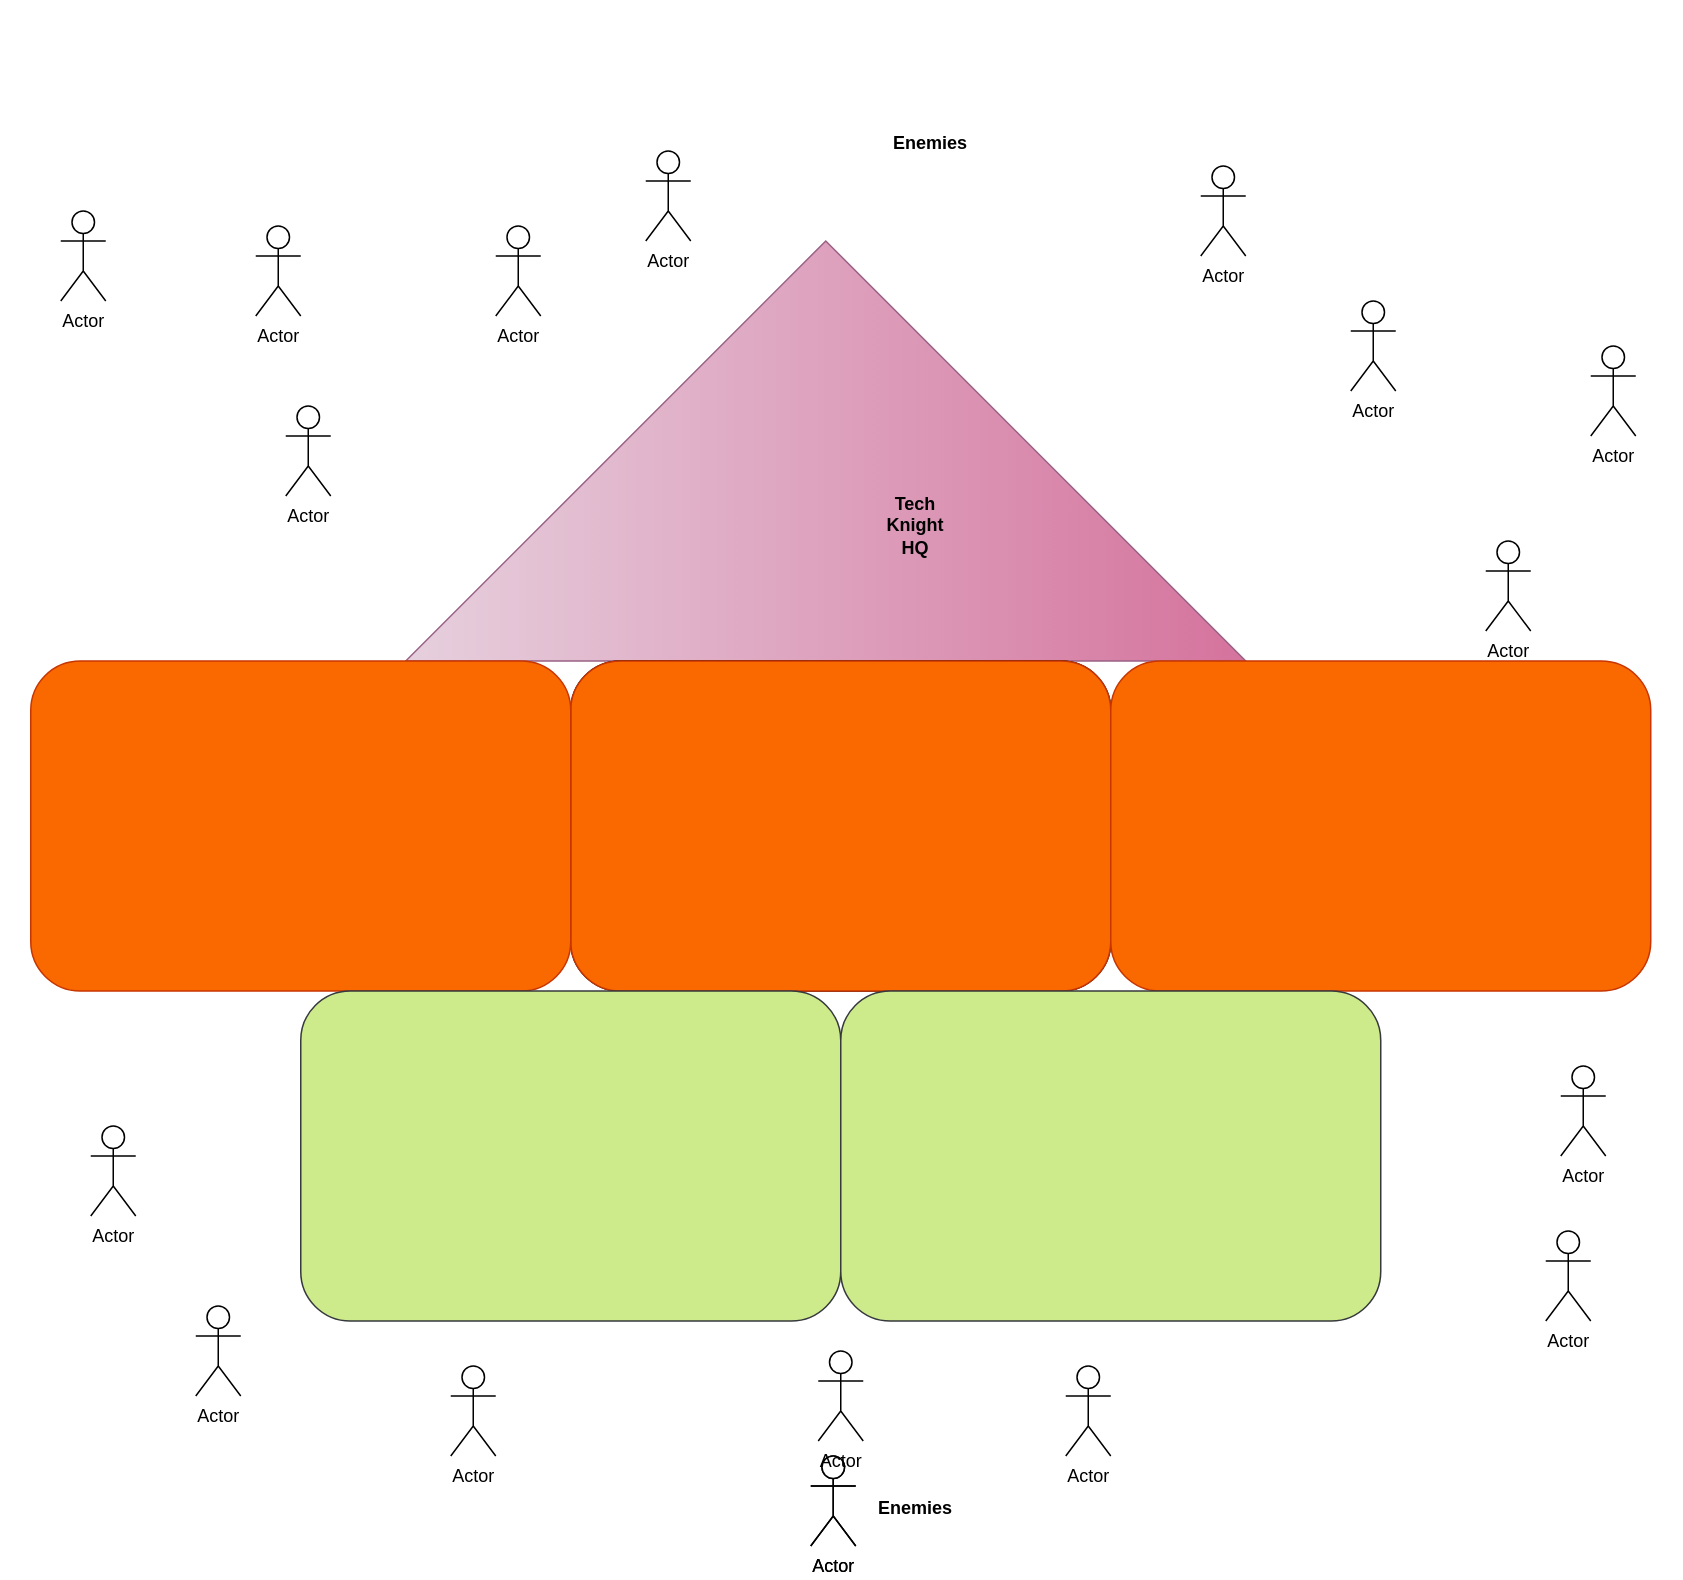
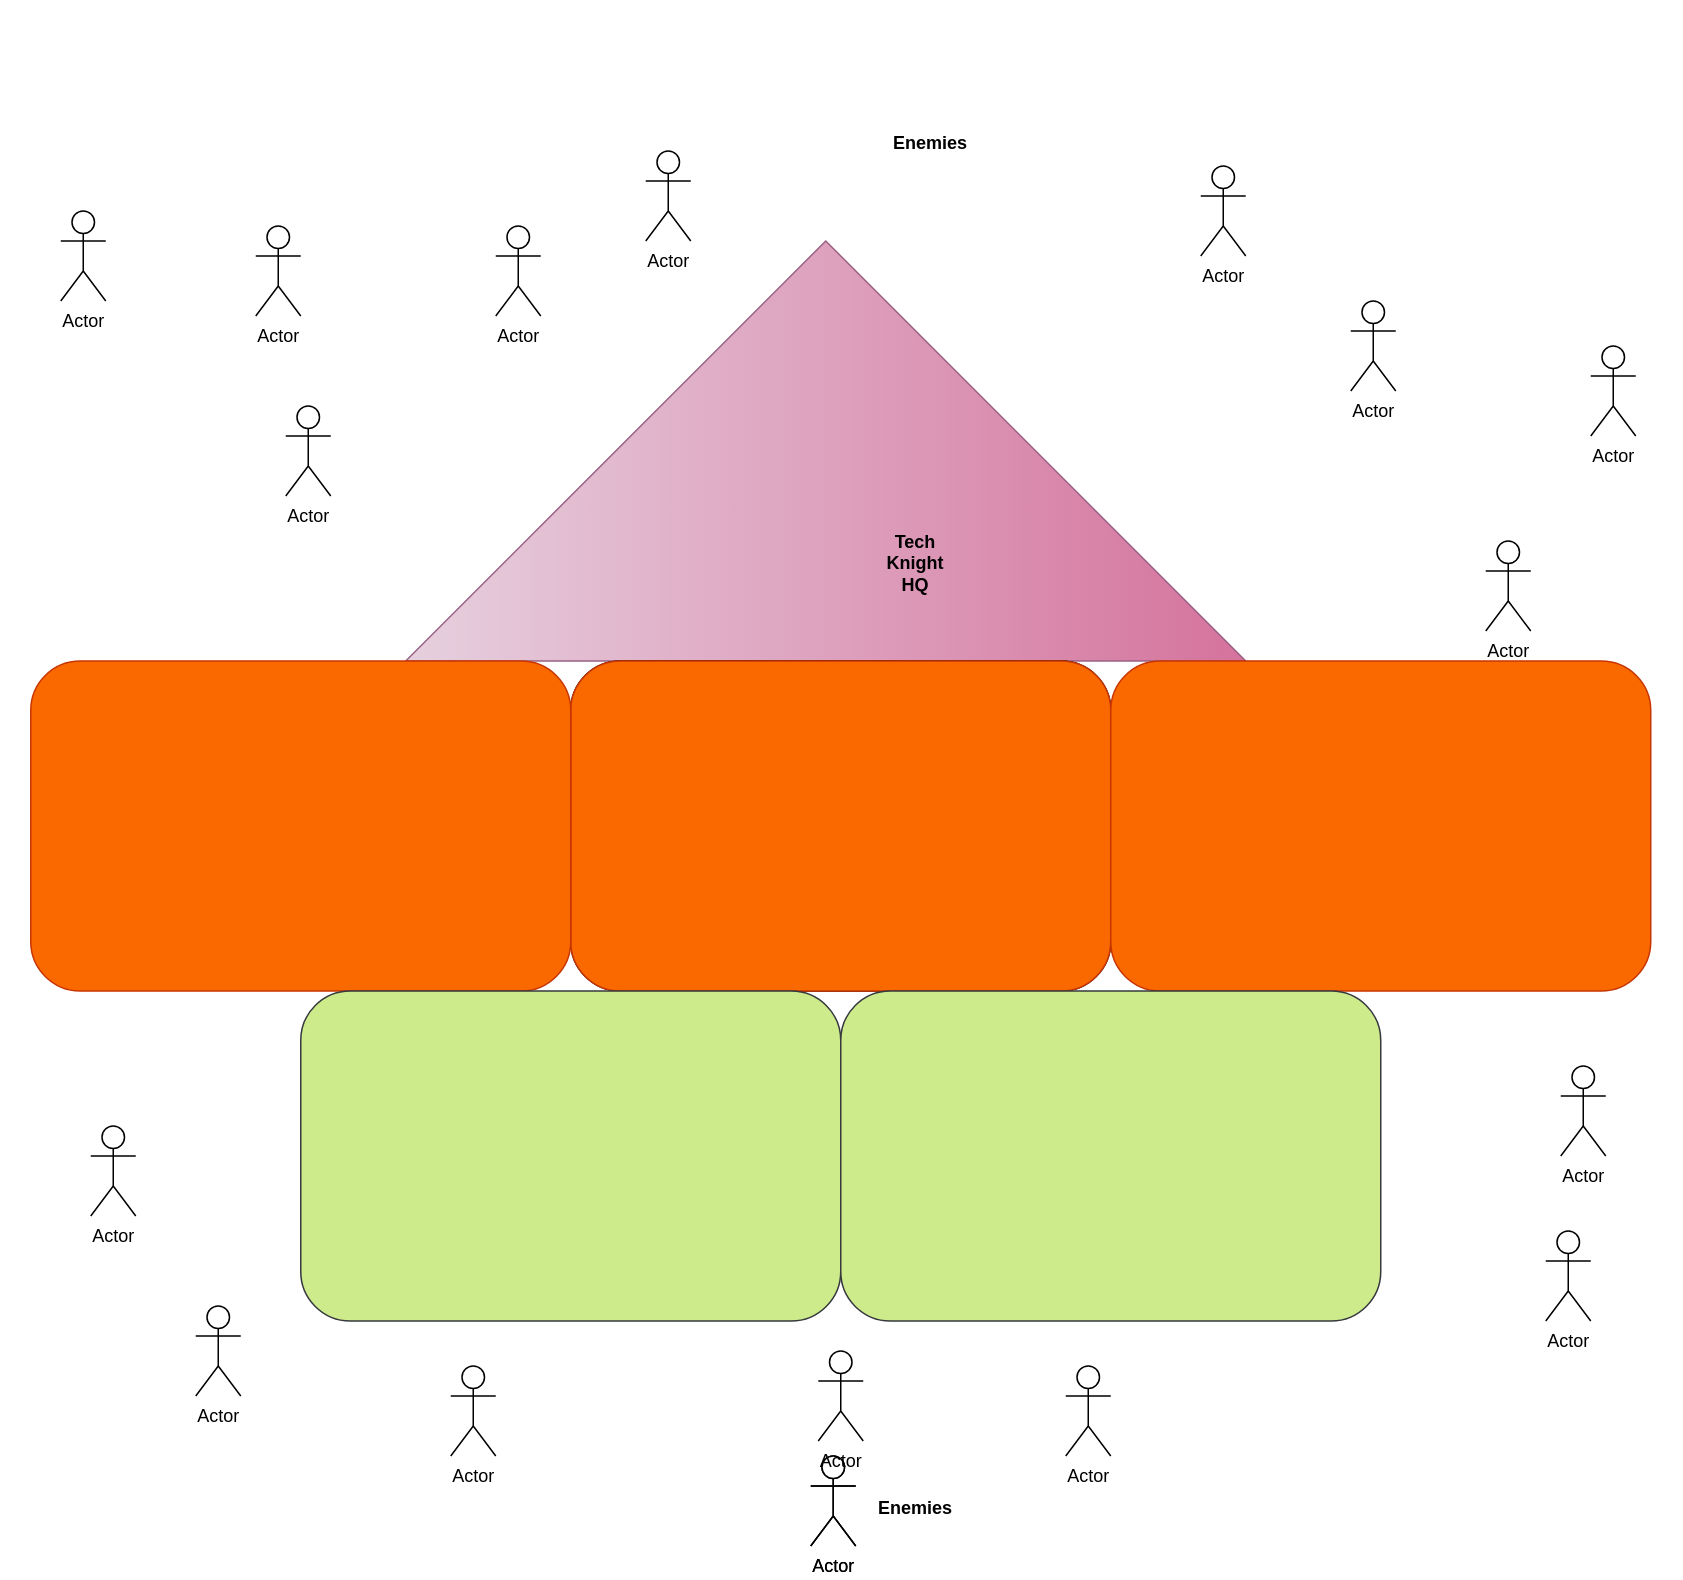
(916, 526) -> (916, 563)
